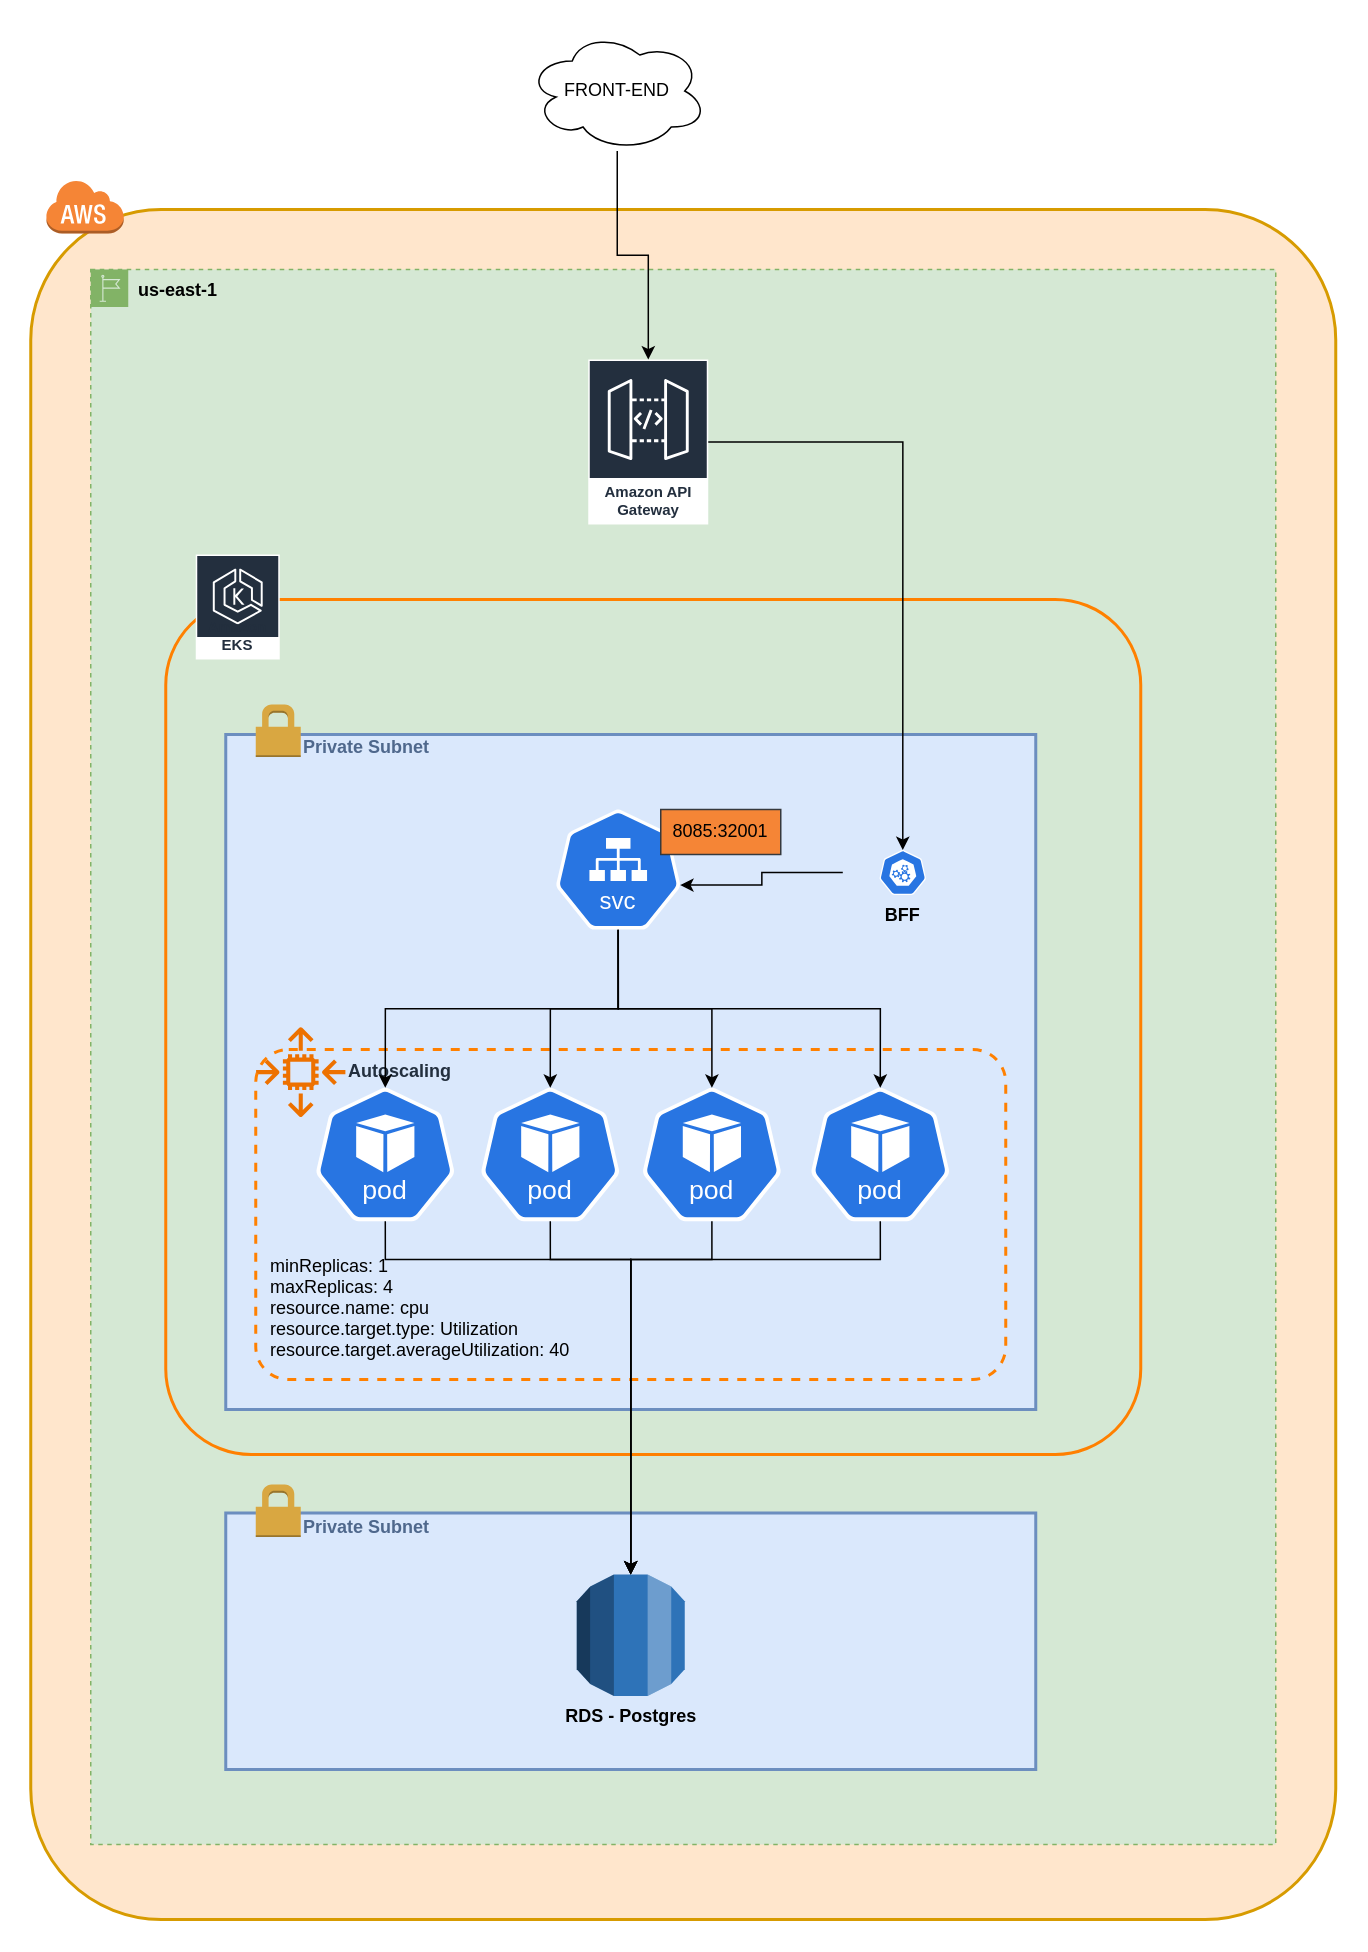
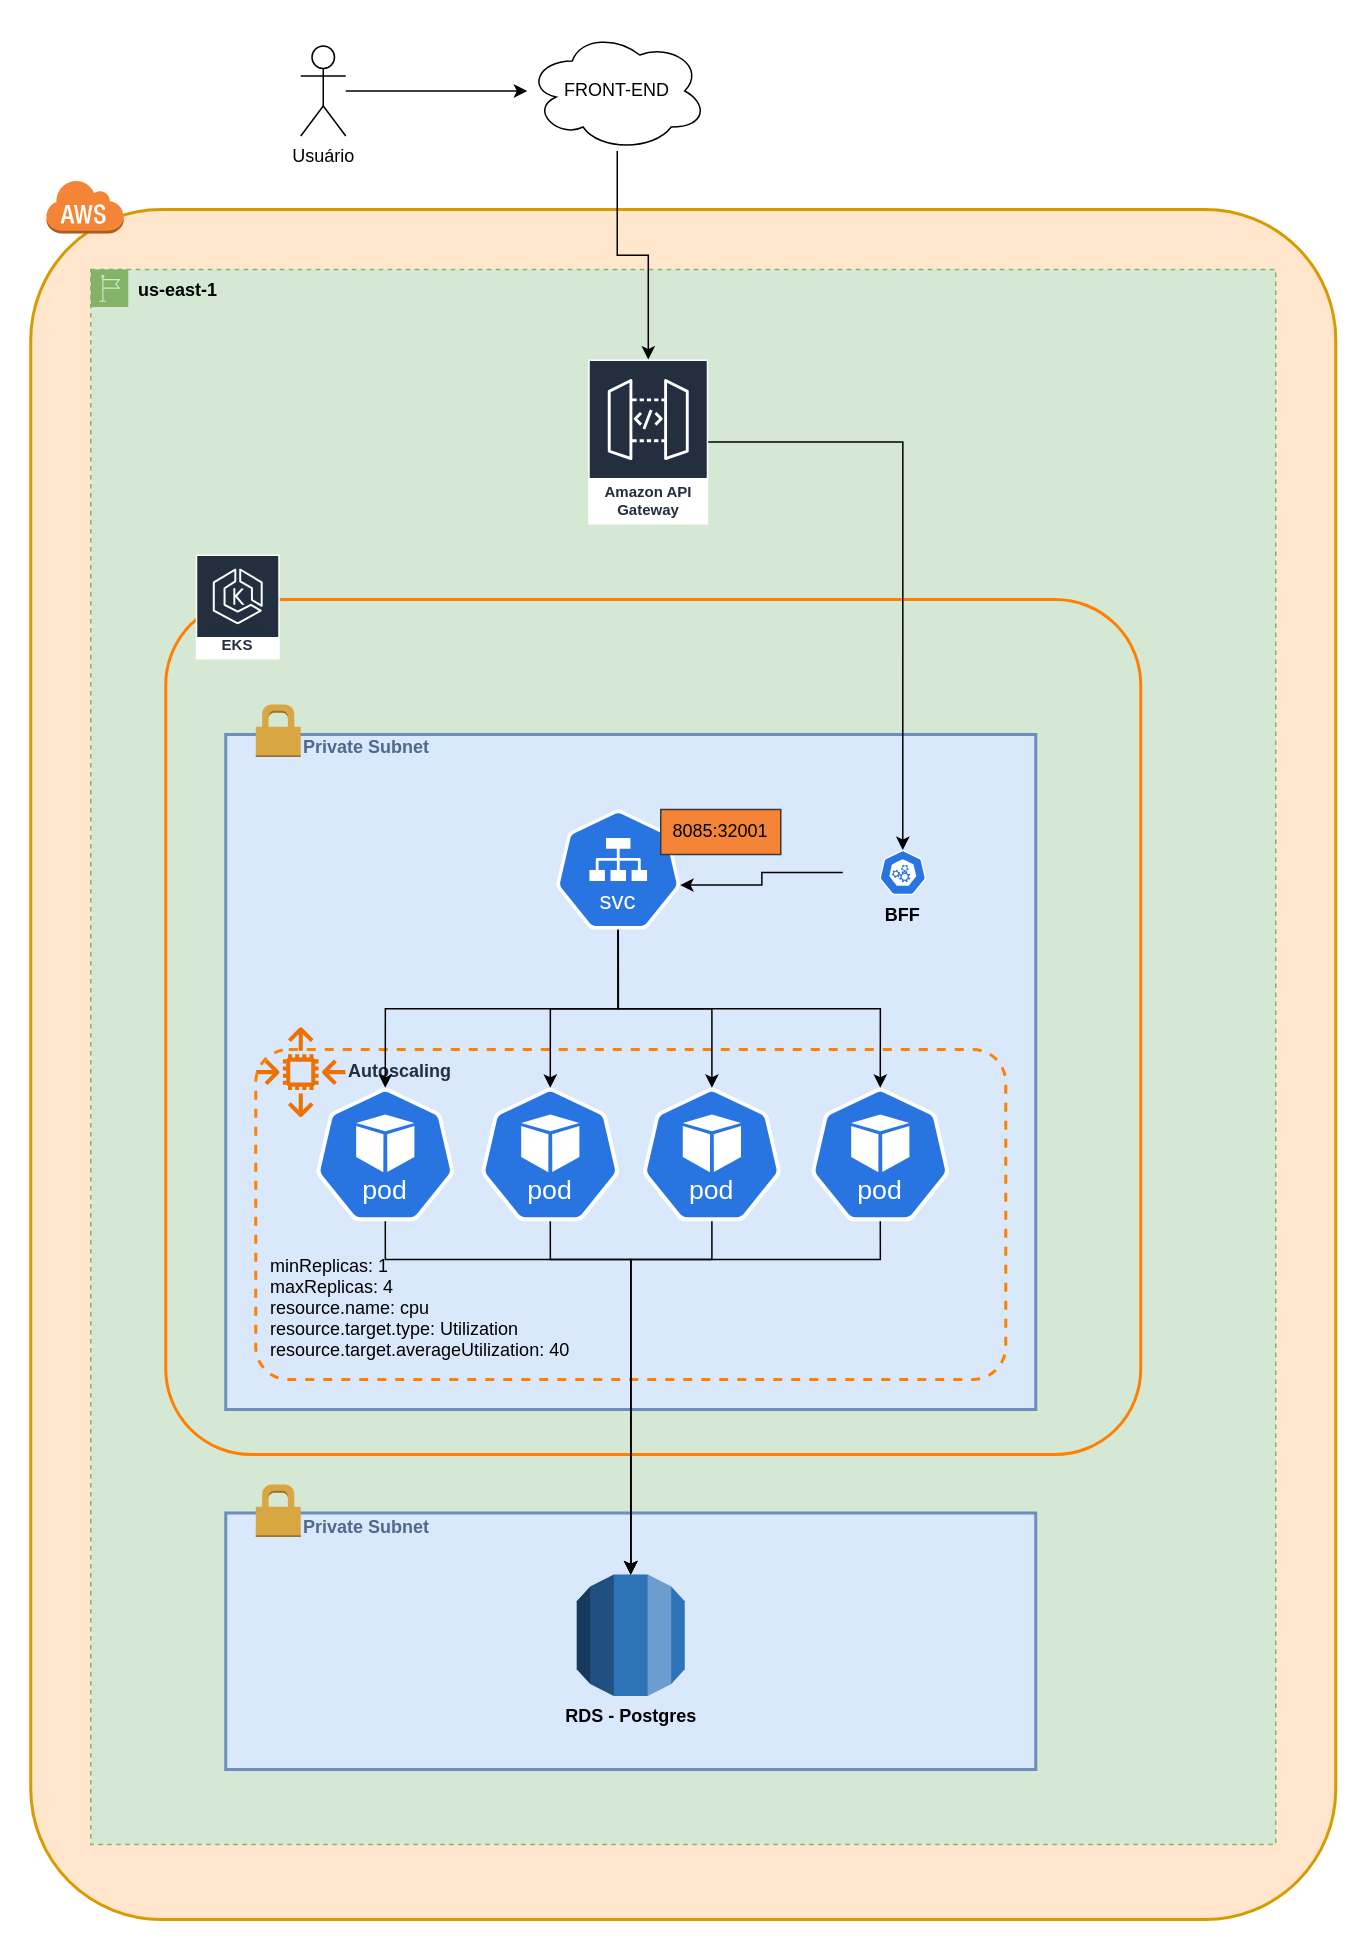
none -> (323, 91)
none -> (431, 91)
